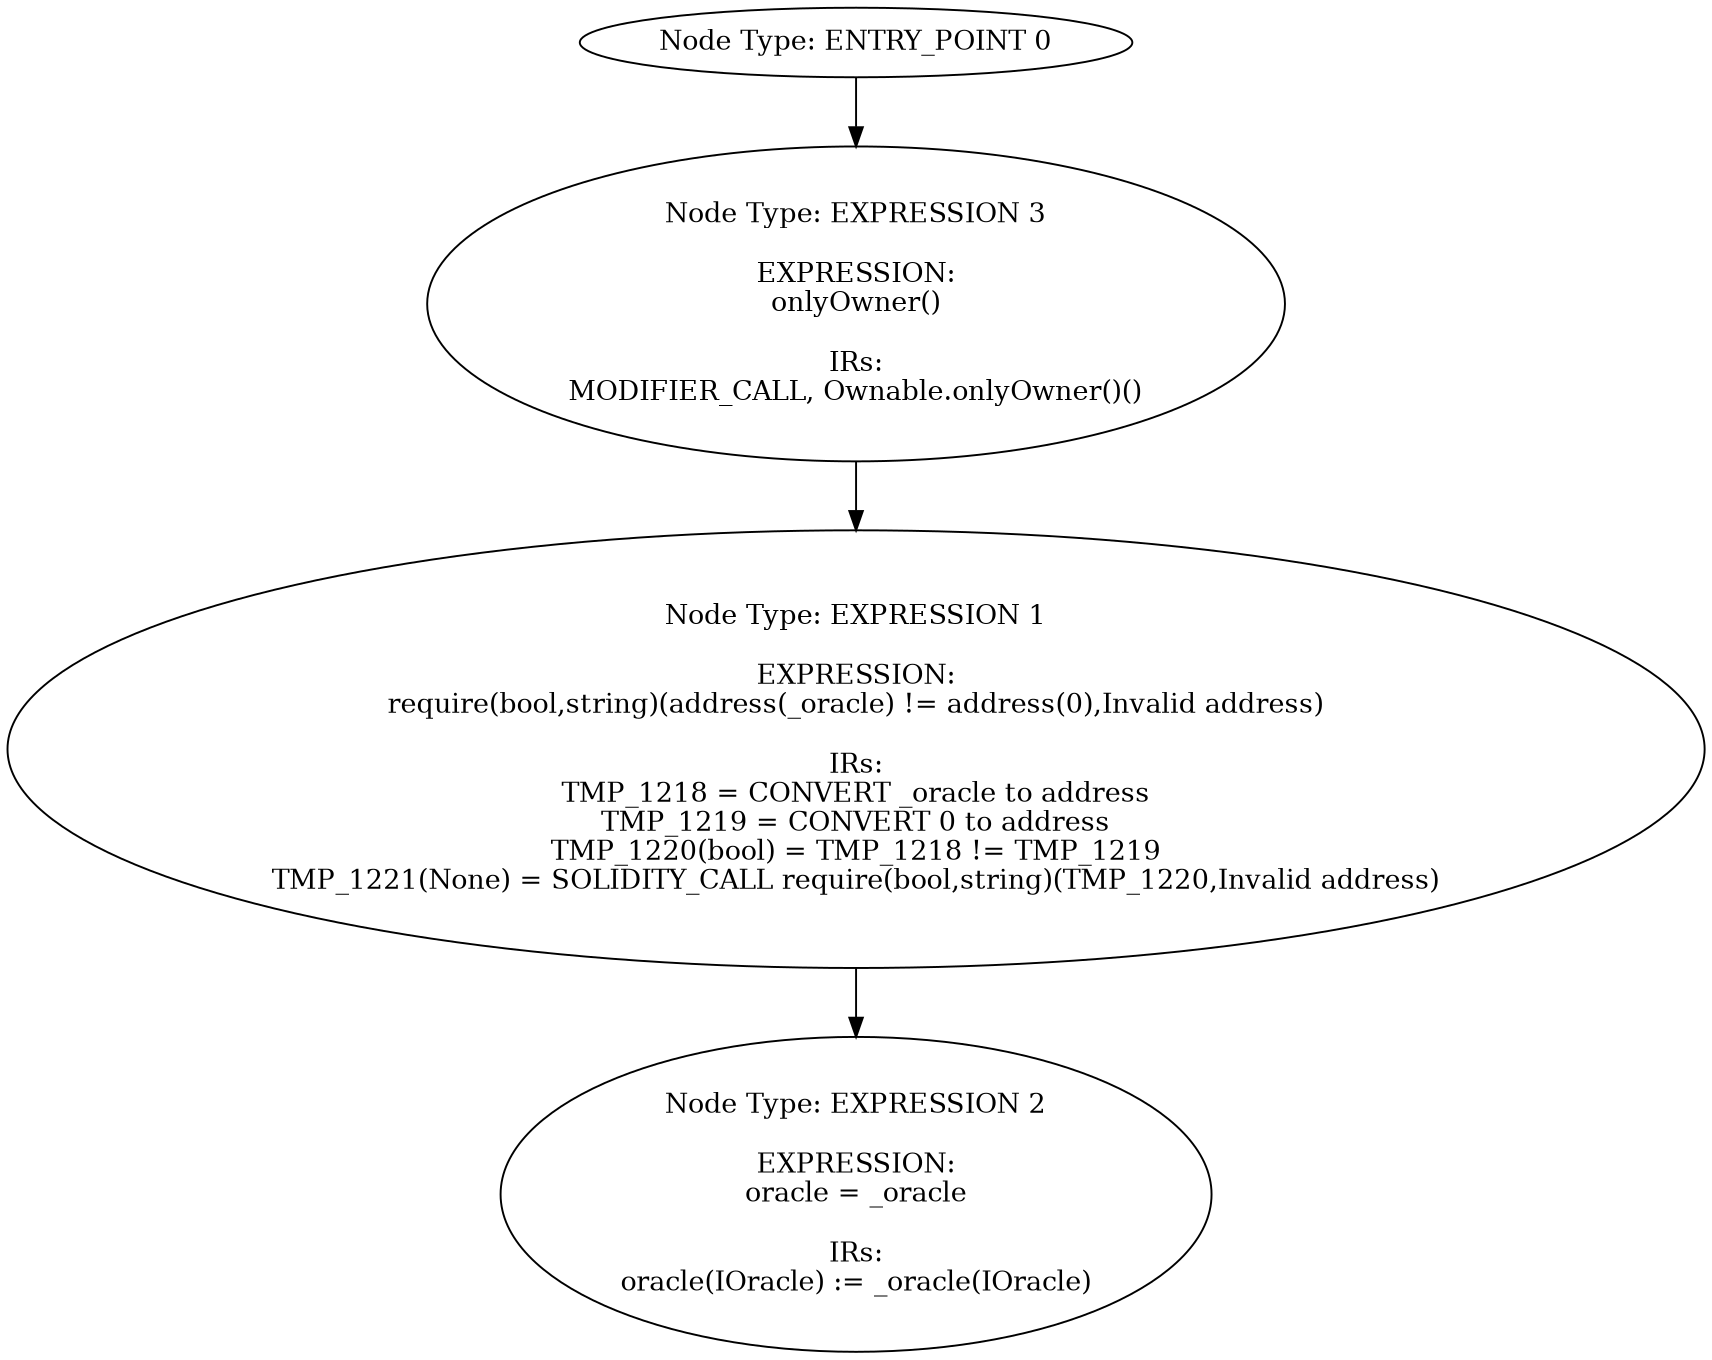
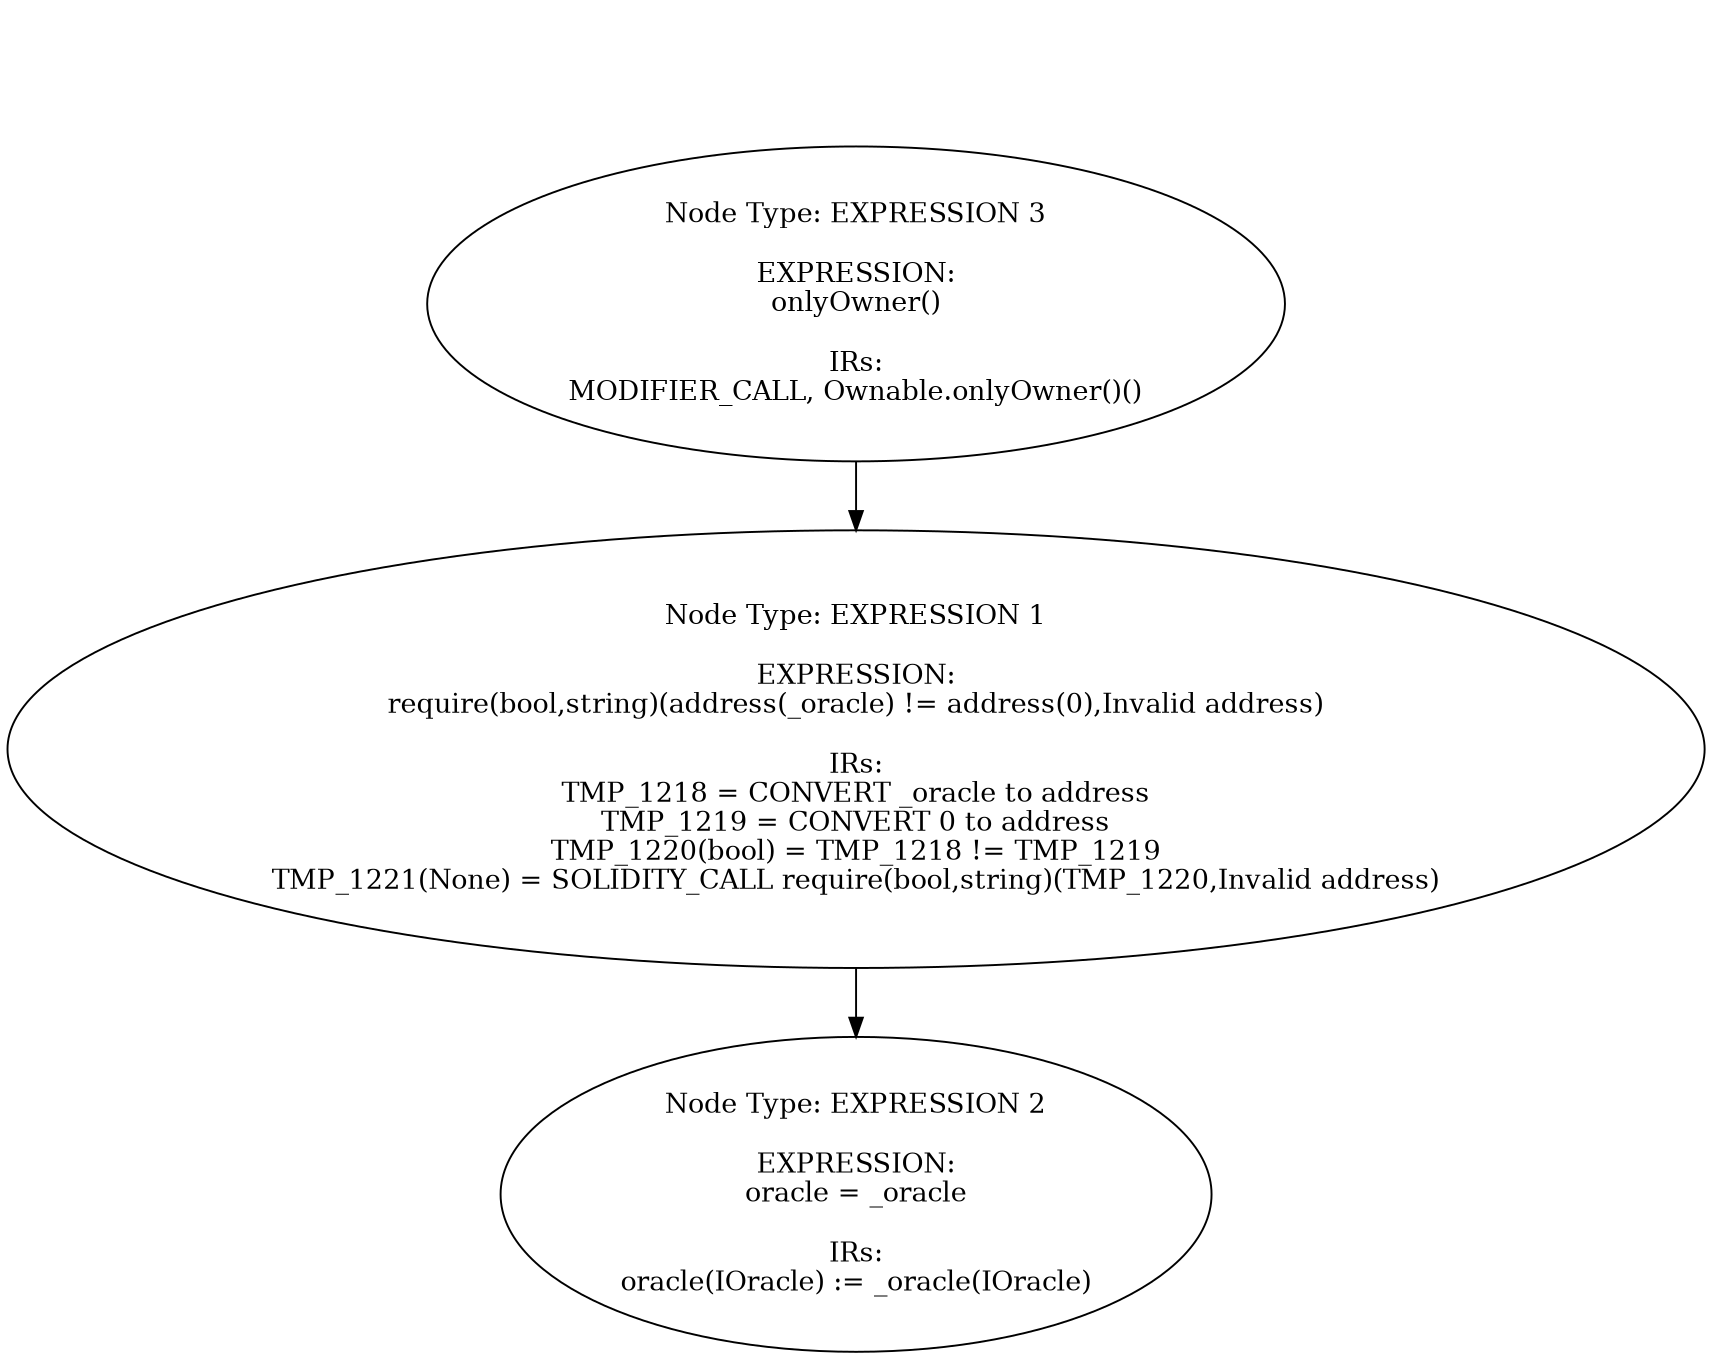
(856, 43) -> none
